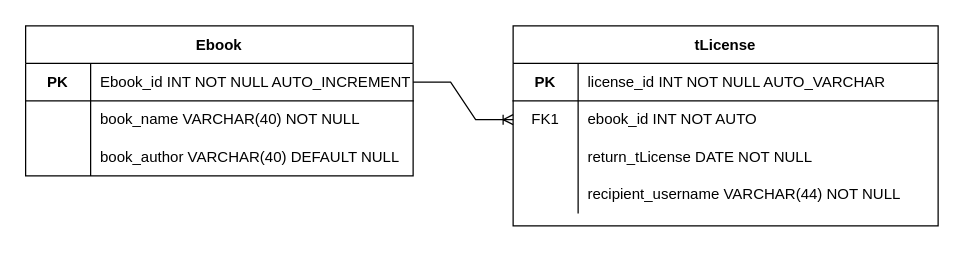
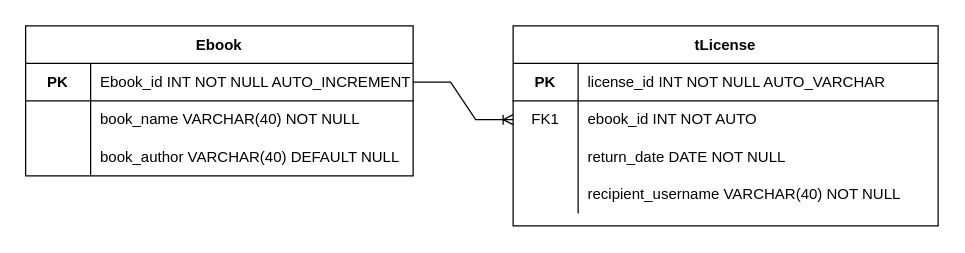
(702, 157) -> (687, 157)
(742, 194) -> (742, 194)
